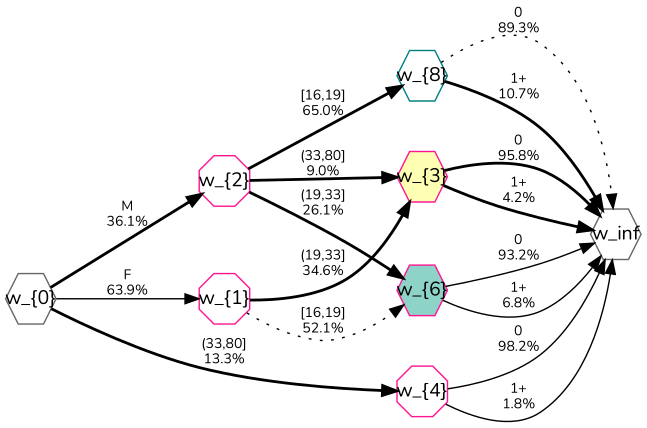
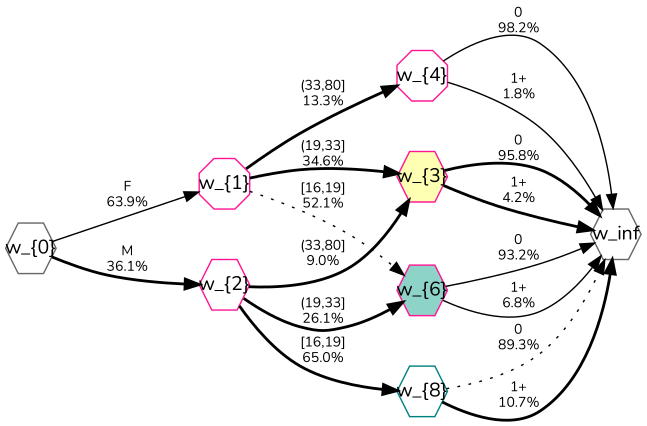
(224, 181) -> (224, 285)
(211, 370) -> (313, 126)
